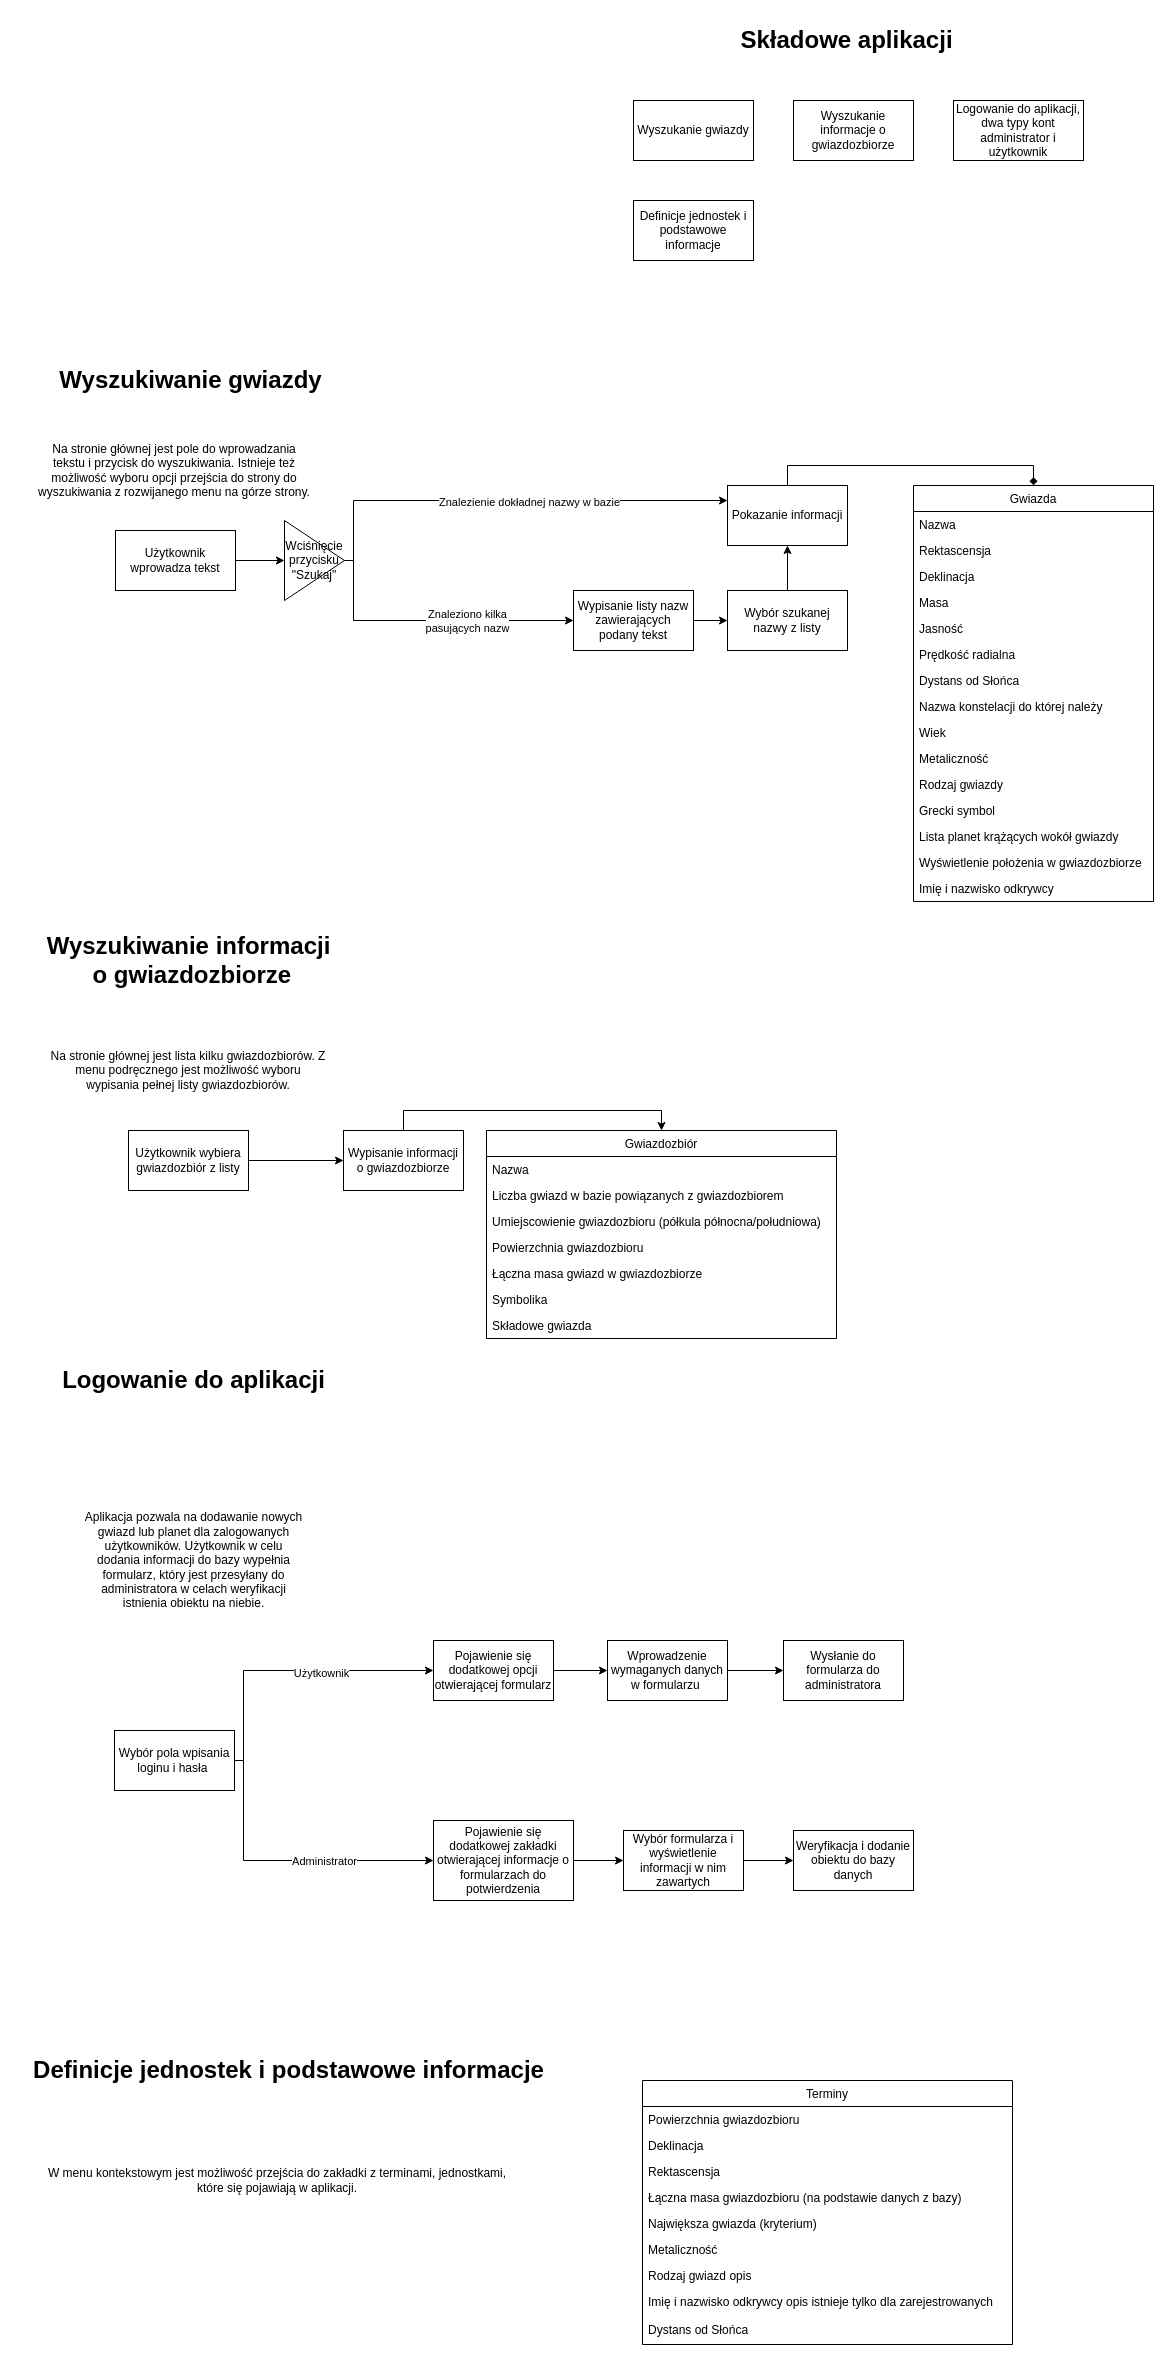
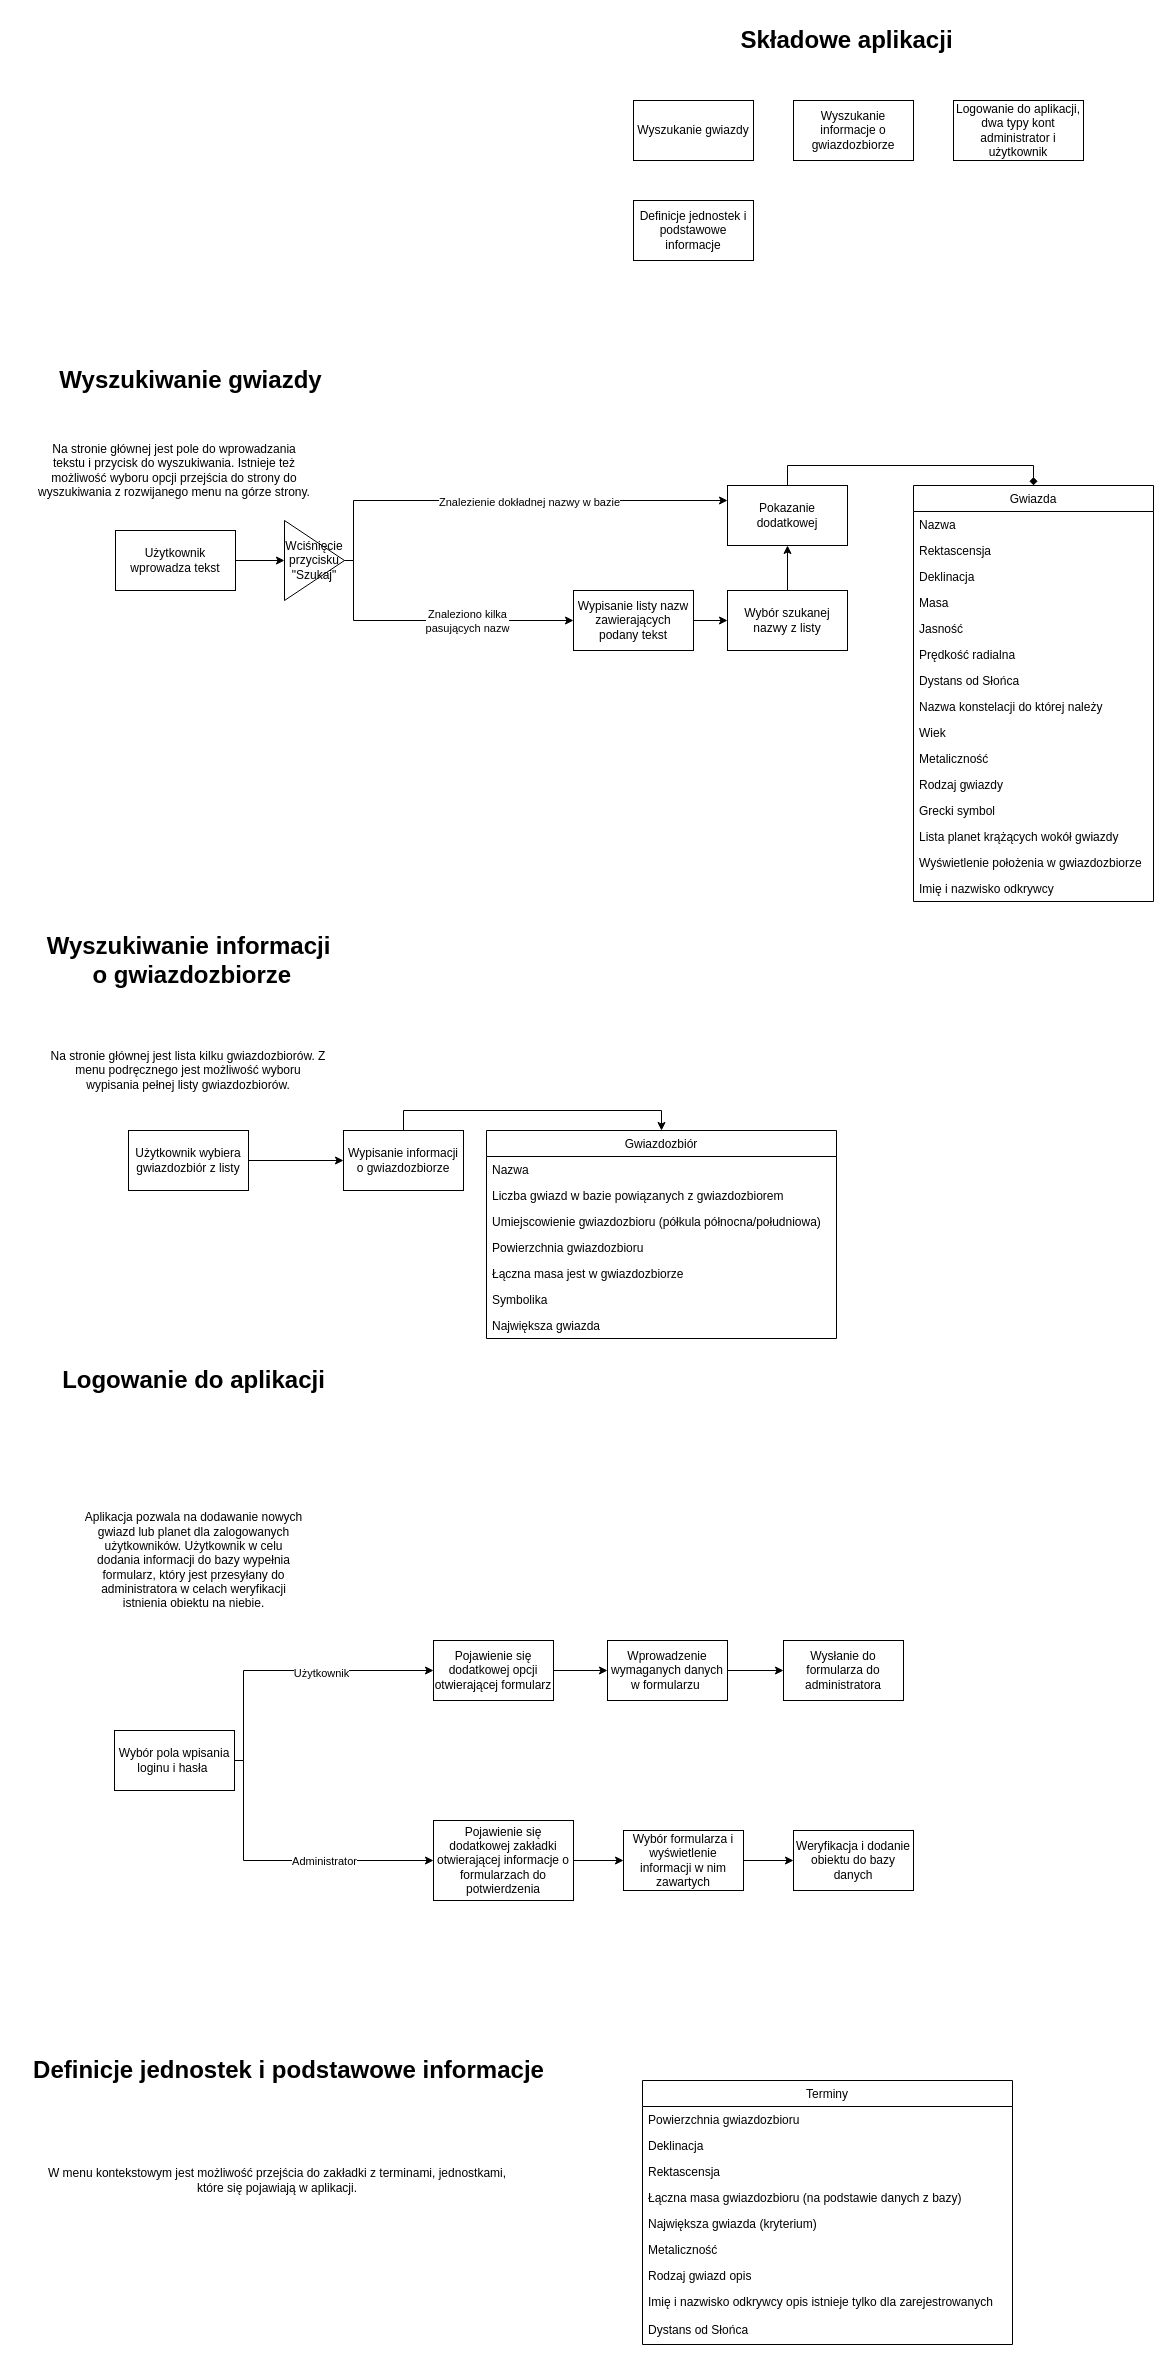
(788, 516) -> (788, 516)
(599, 1274) -> (594, 1274)
(543, 1326) -> (548, 1326)
